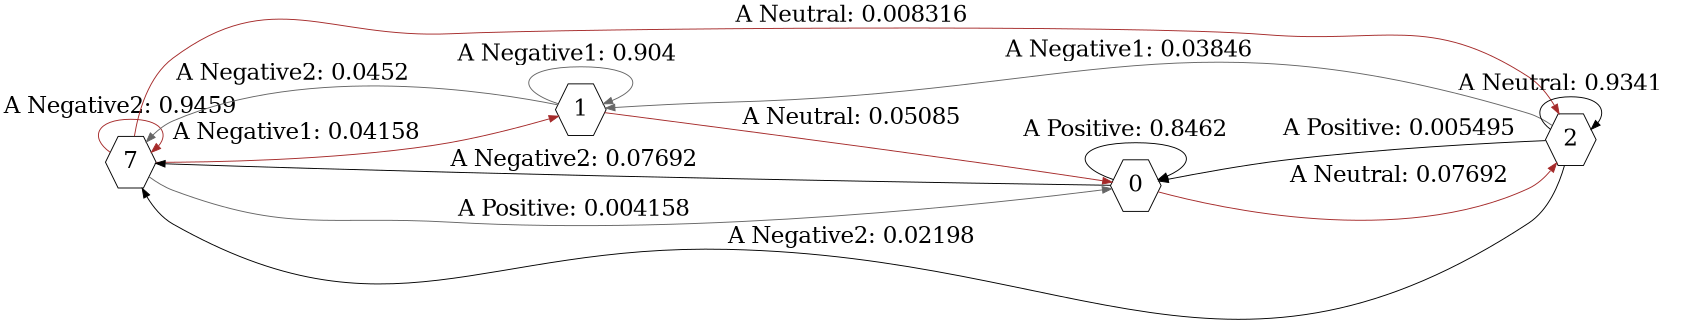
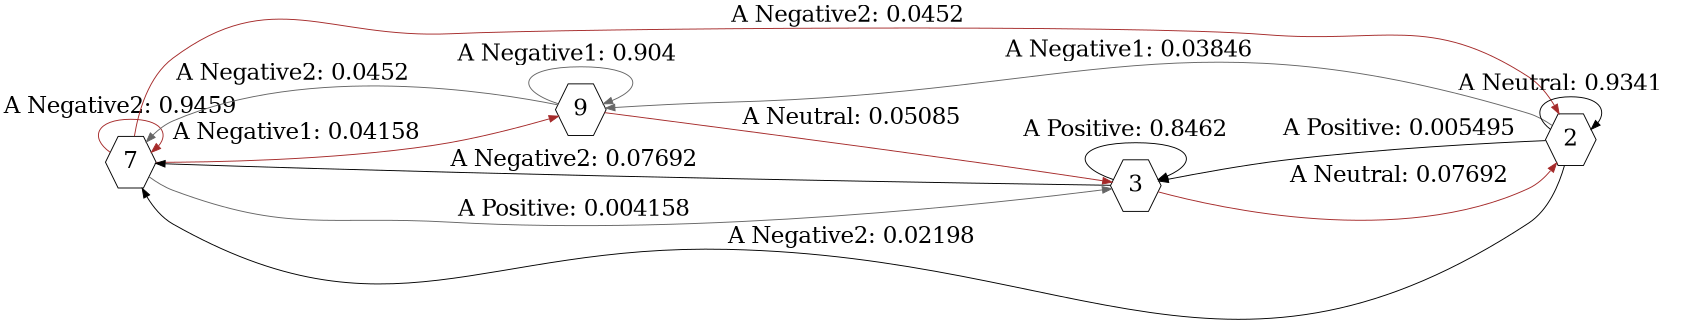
(858, 16) -> (858, 16)
(581, 110) -> (581, 110)
(1136, 186) -> (1136, 186)
